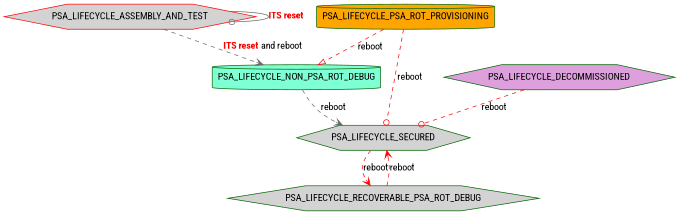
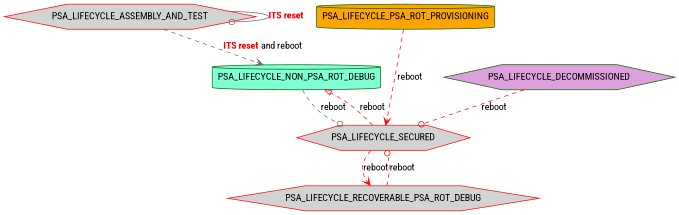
(354, 45) -> (353, 107)
(395, 75) -> (395, 75)
(317, 109) -> (317, 109)
(383, 138) -> (383, 138)
(389, 172) -> (389, 172)
(383, 198) -> (383, 198)
